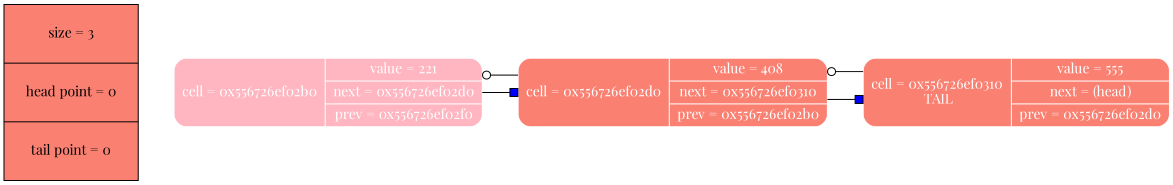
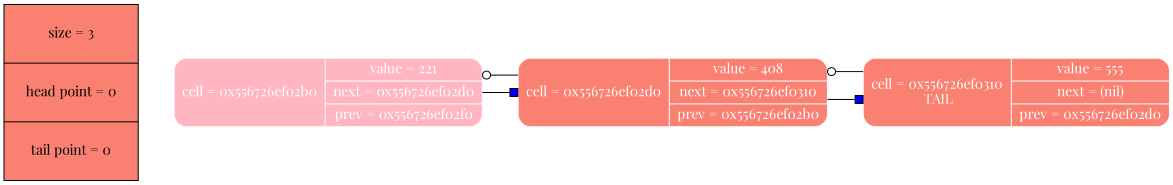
(1090, 92) -> (1090, 92)
